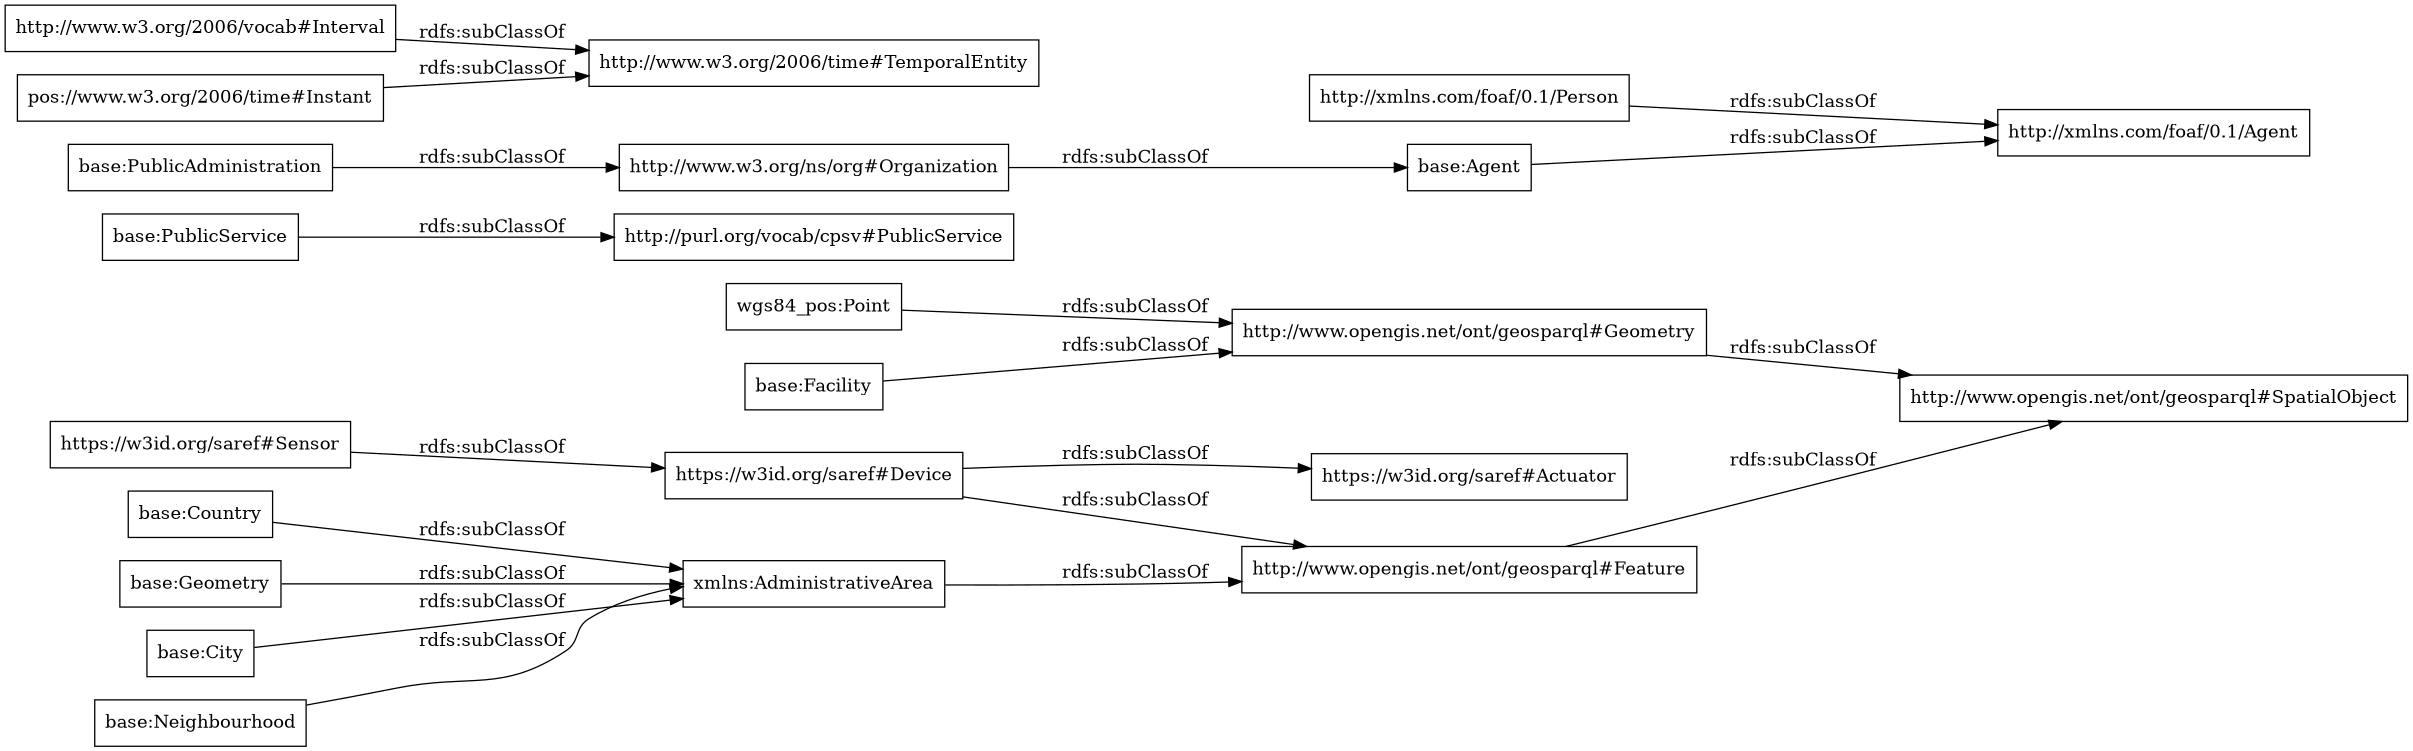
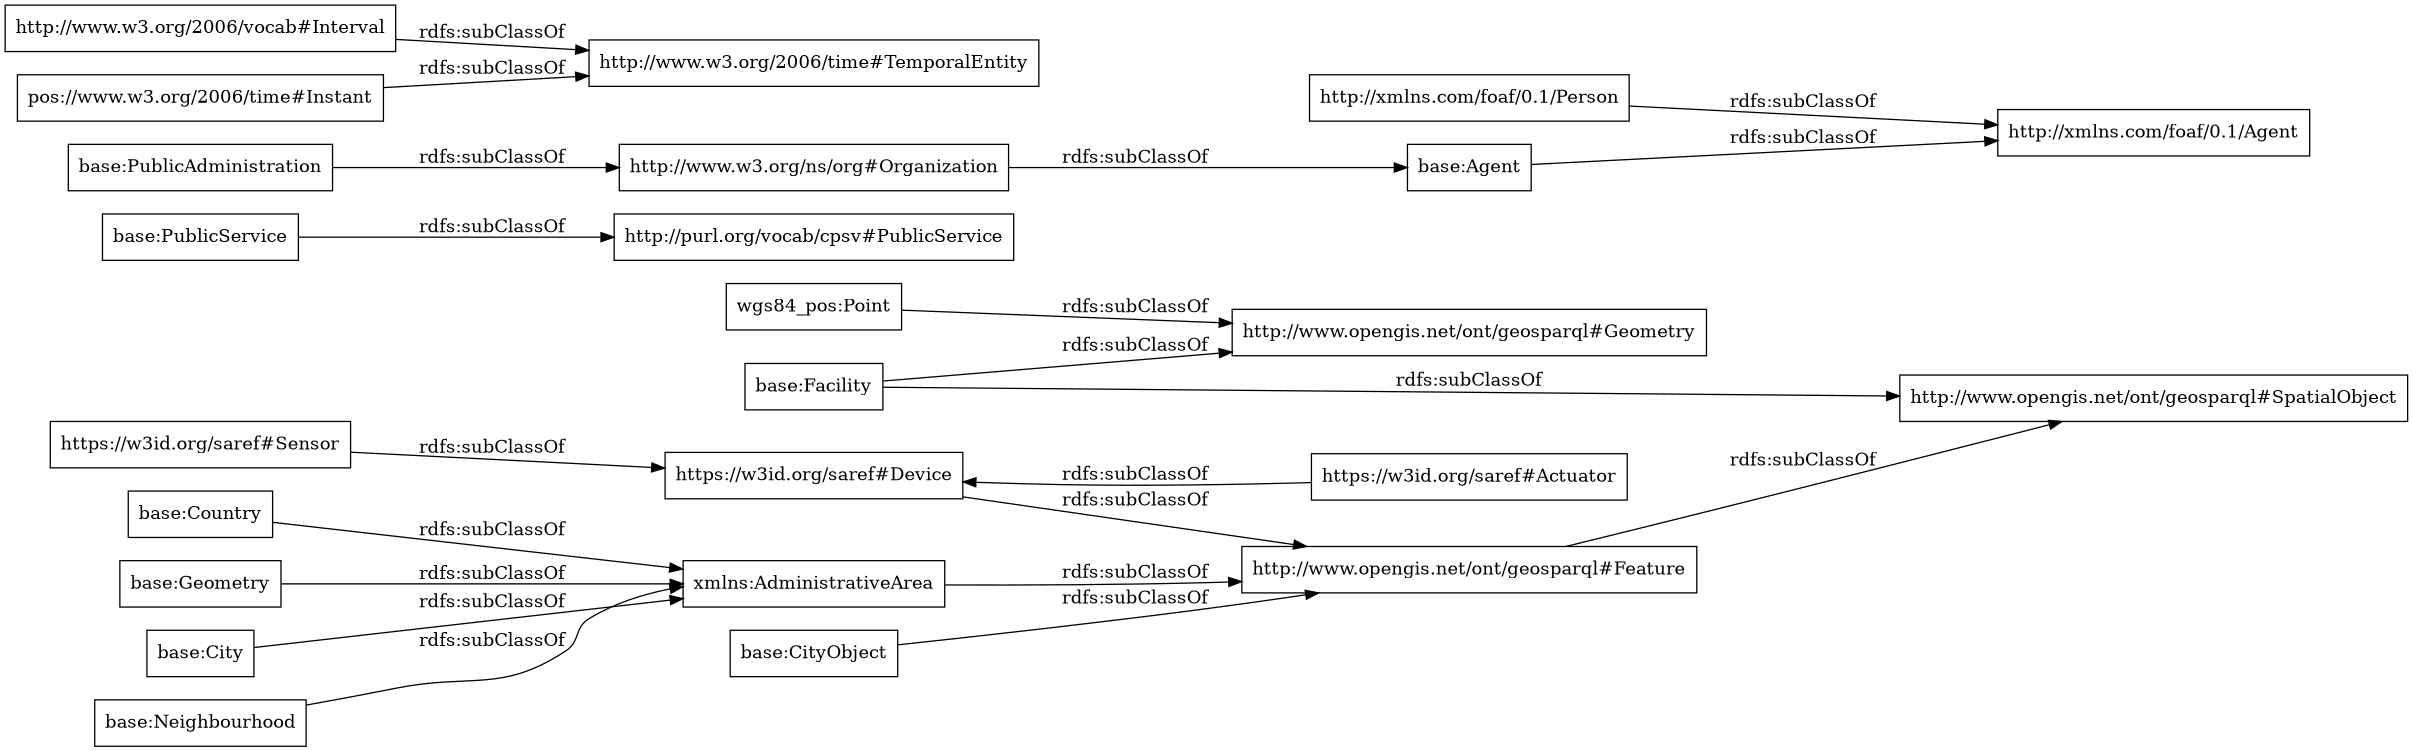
(1803, 365) -> (1385, 392)
(1131, 464) -> (1144, 485)
none -> (814, 653)
